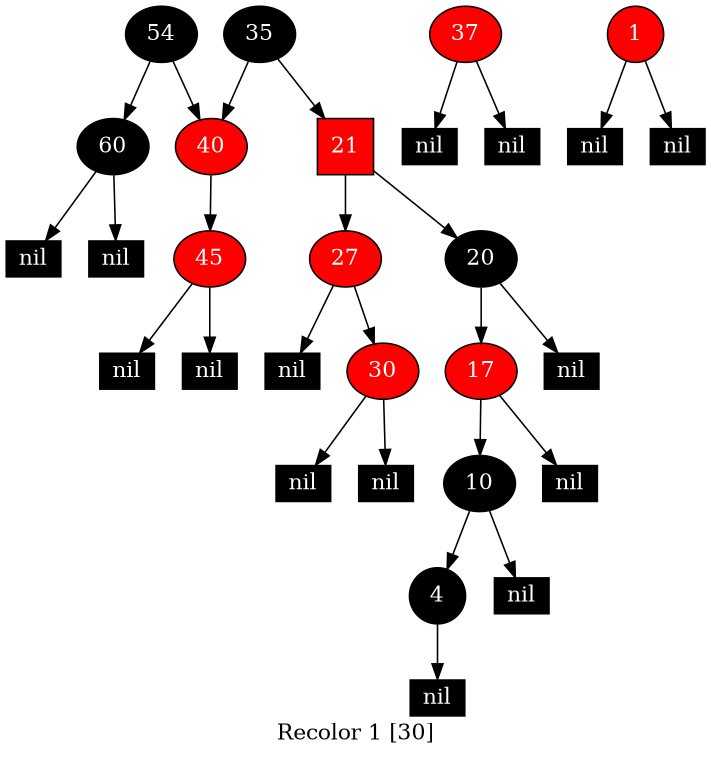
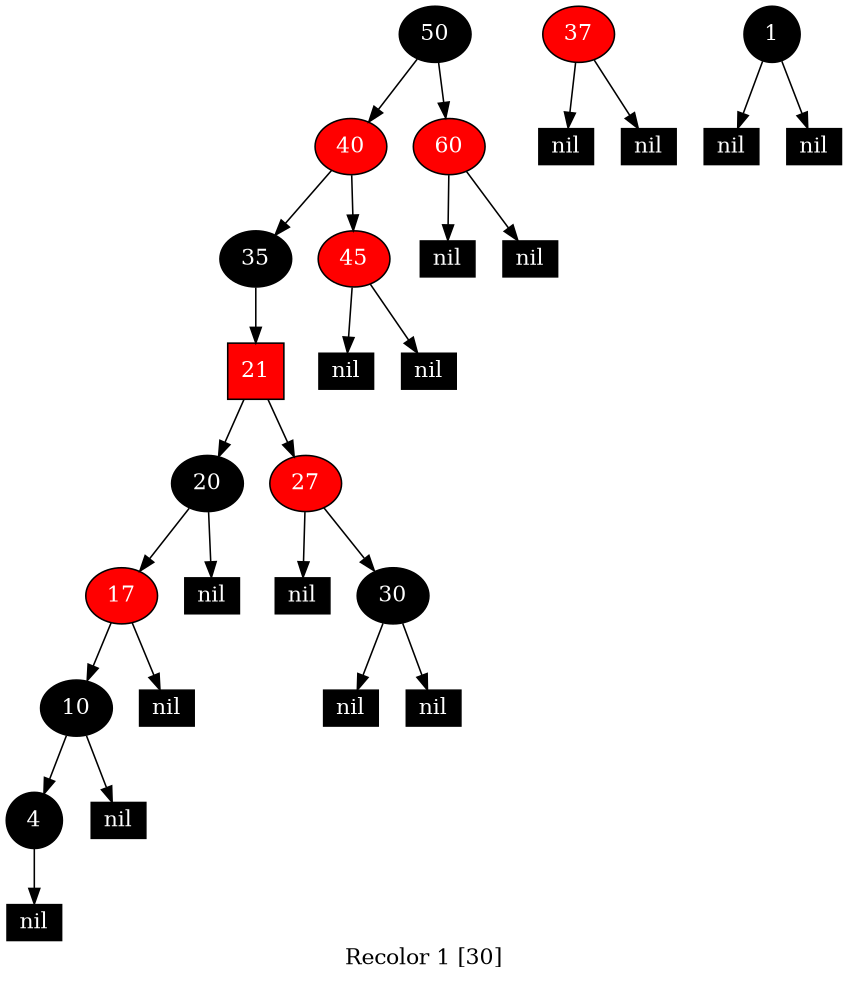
(161, 34) -> (435, 34)
(636, 34) -> (772, 34)
(239, 83) -> (309, 197)
(113, 147) -> (449, 147)
(383, 371) -> (393, 596)
